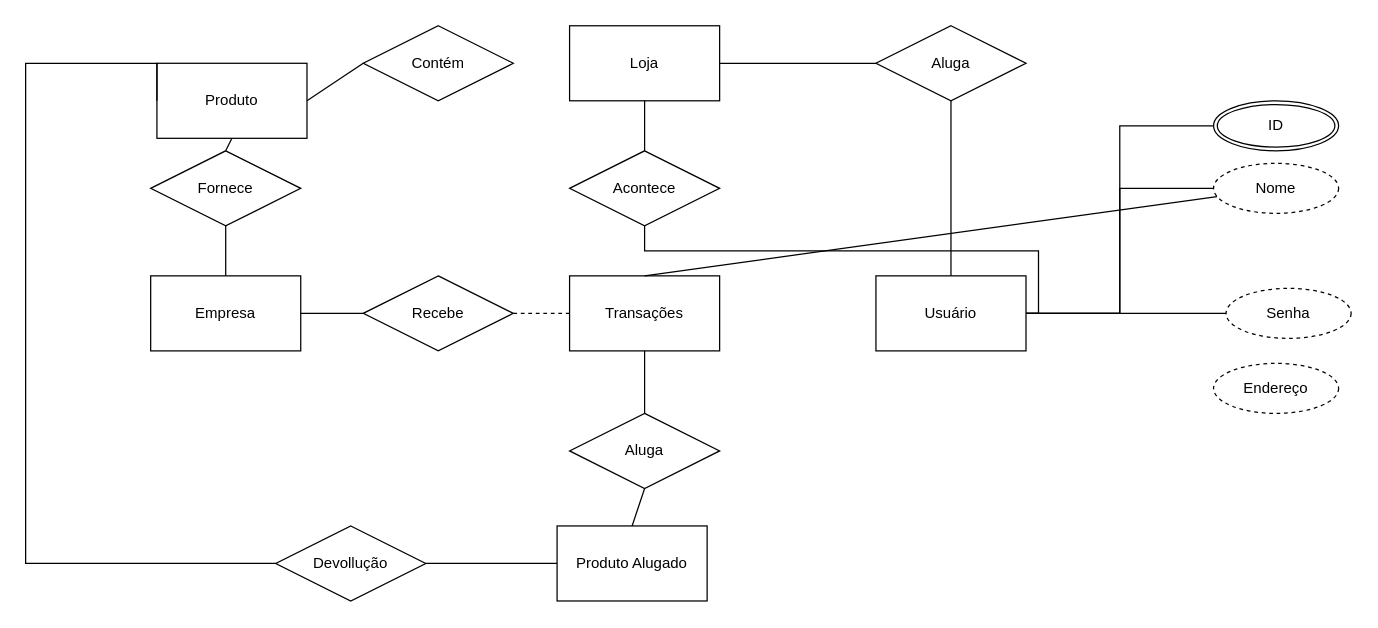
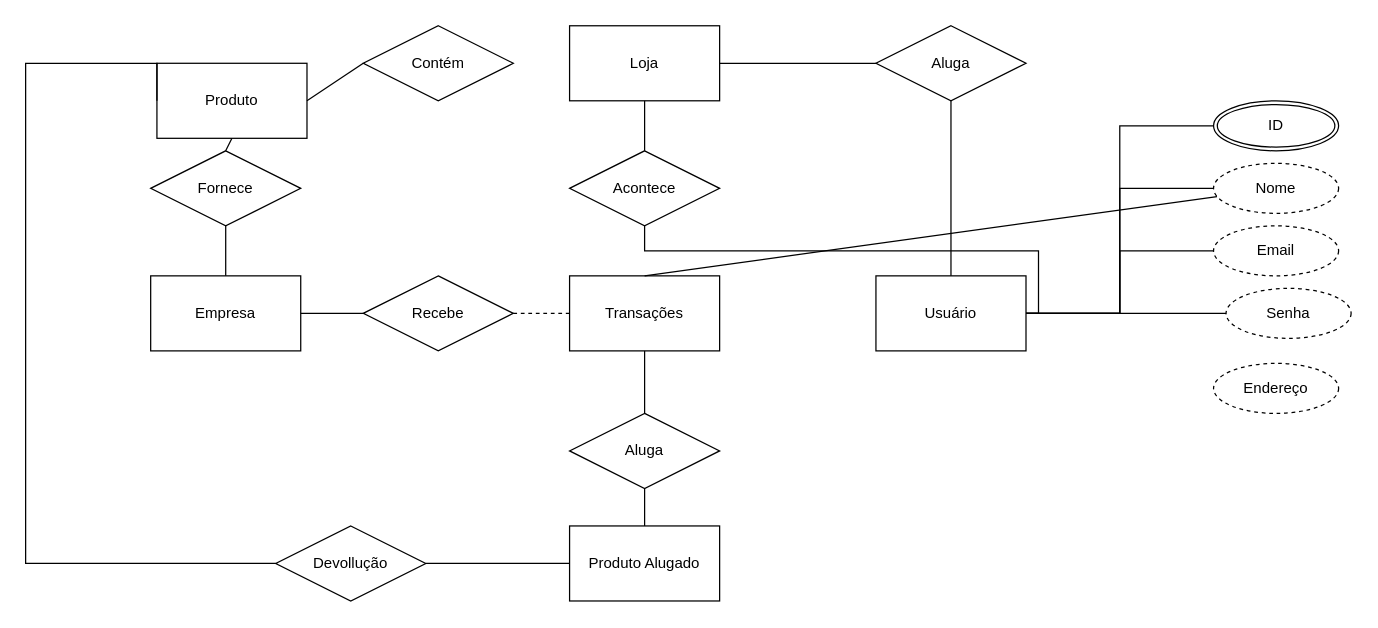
none -> (1168, 251)
none -> (1276, 251)
(632, 563) -> (644, 563)
